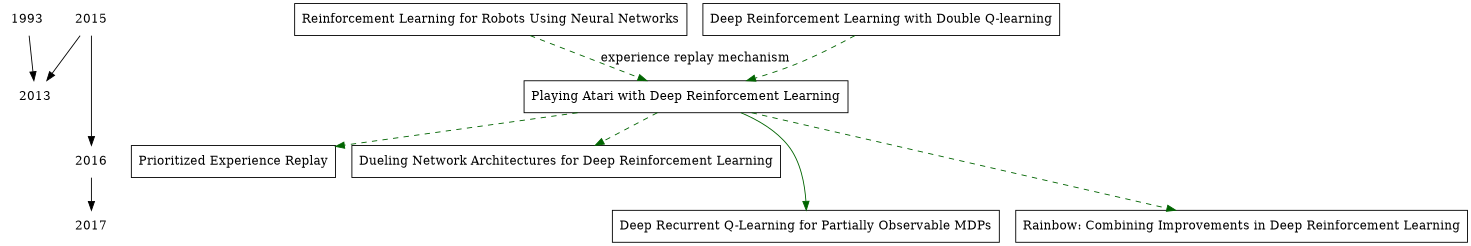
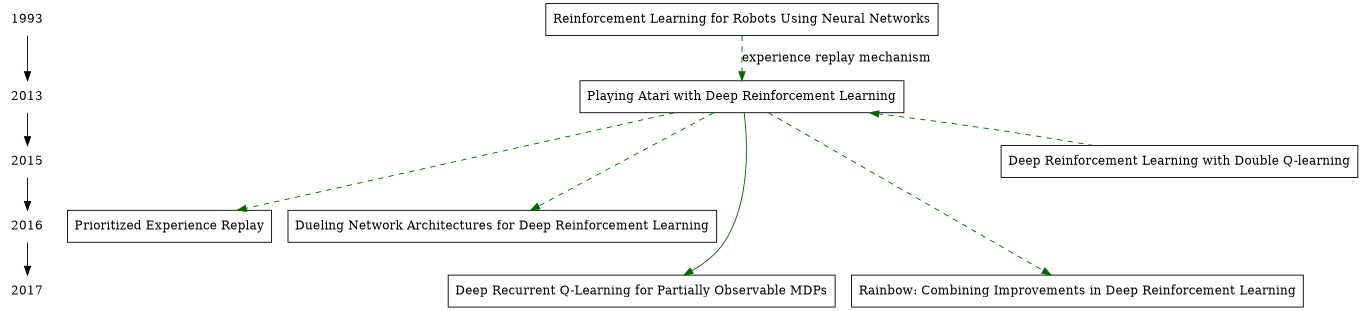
(66, 55) -> (28, 125)
